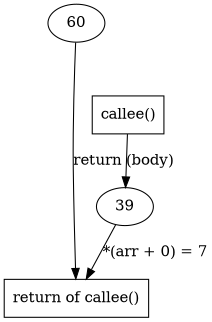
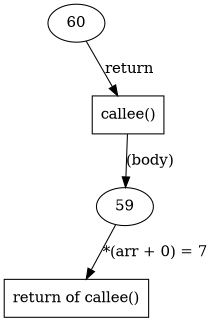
(73, 155) -> (99, 64)
(125, 207) -> (125, 207)
